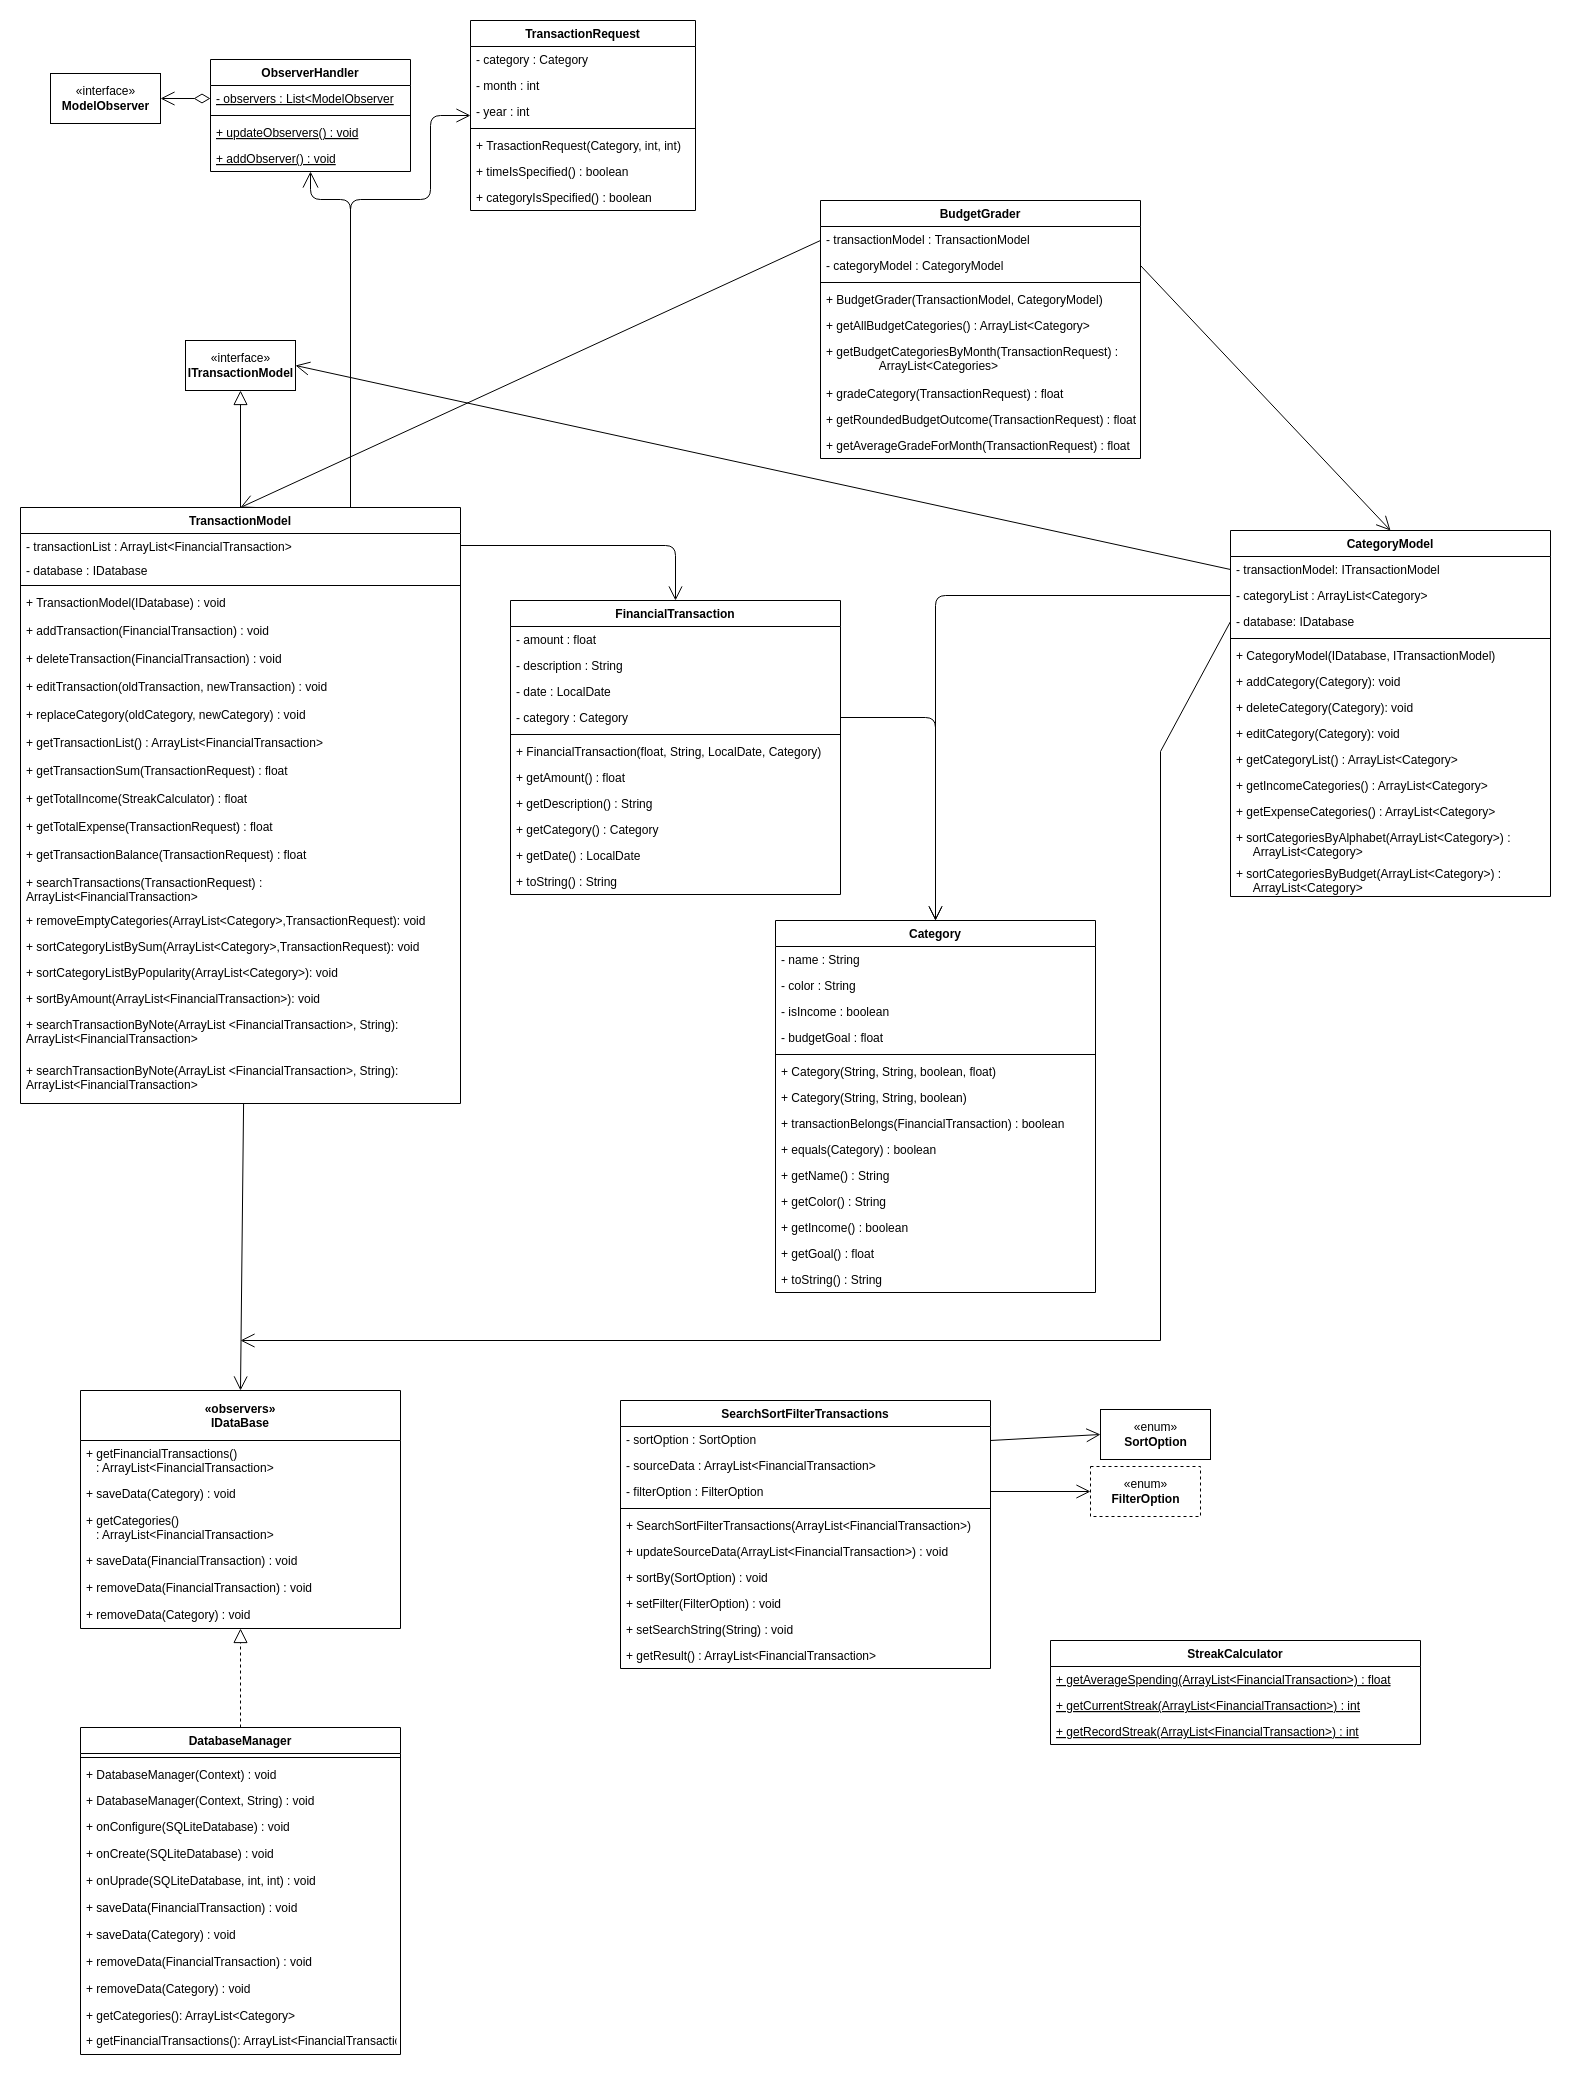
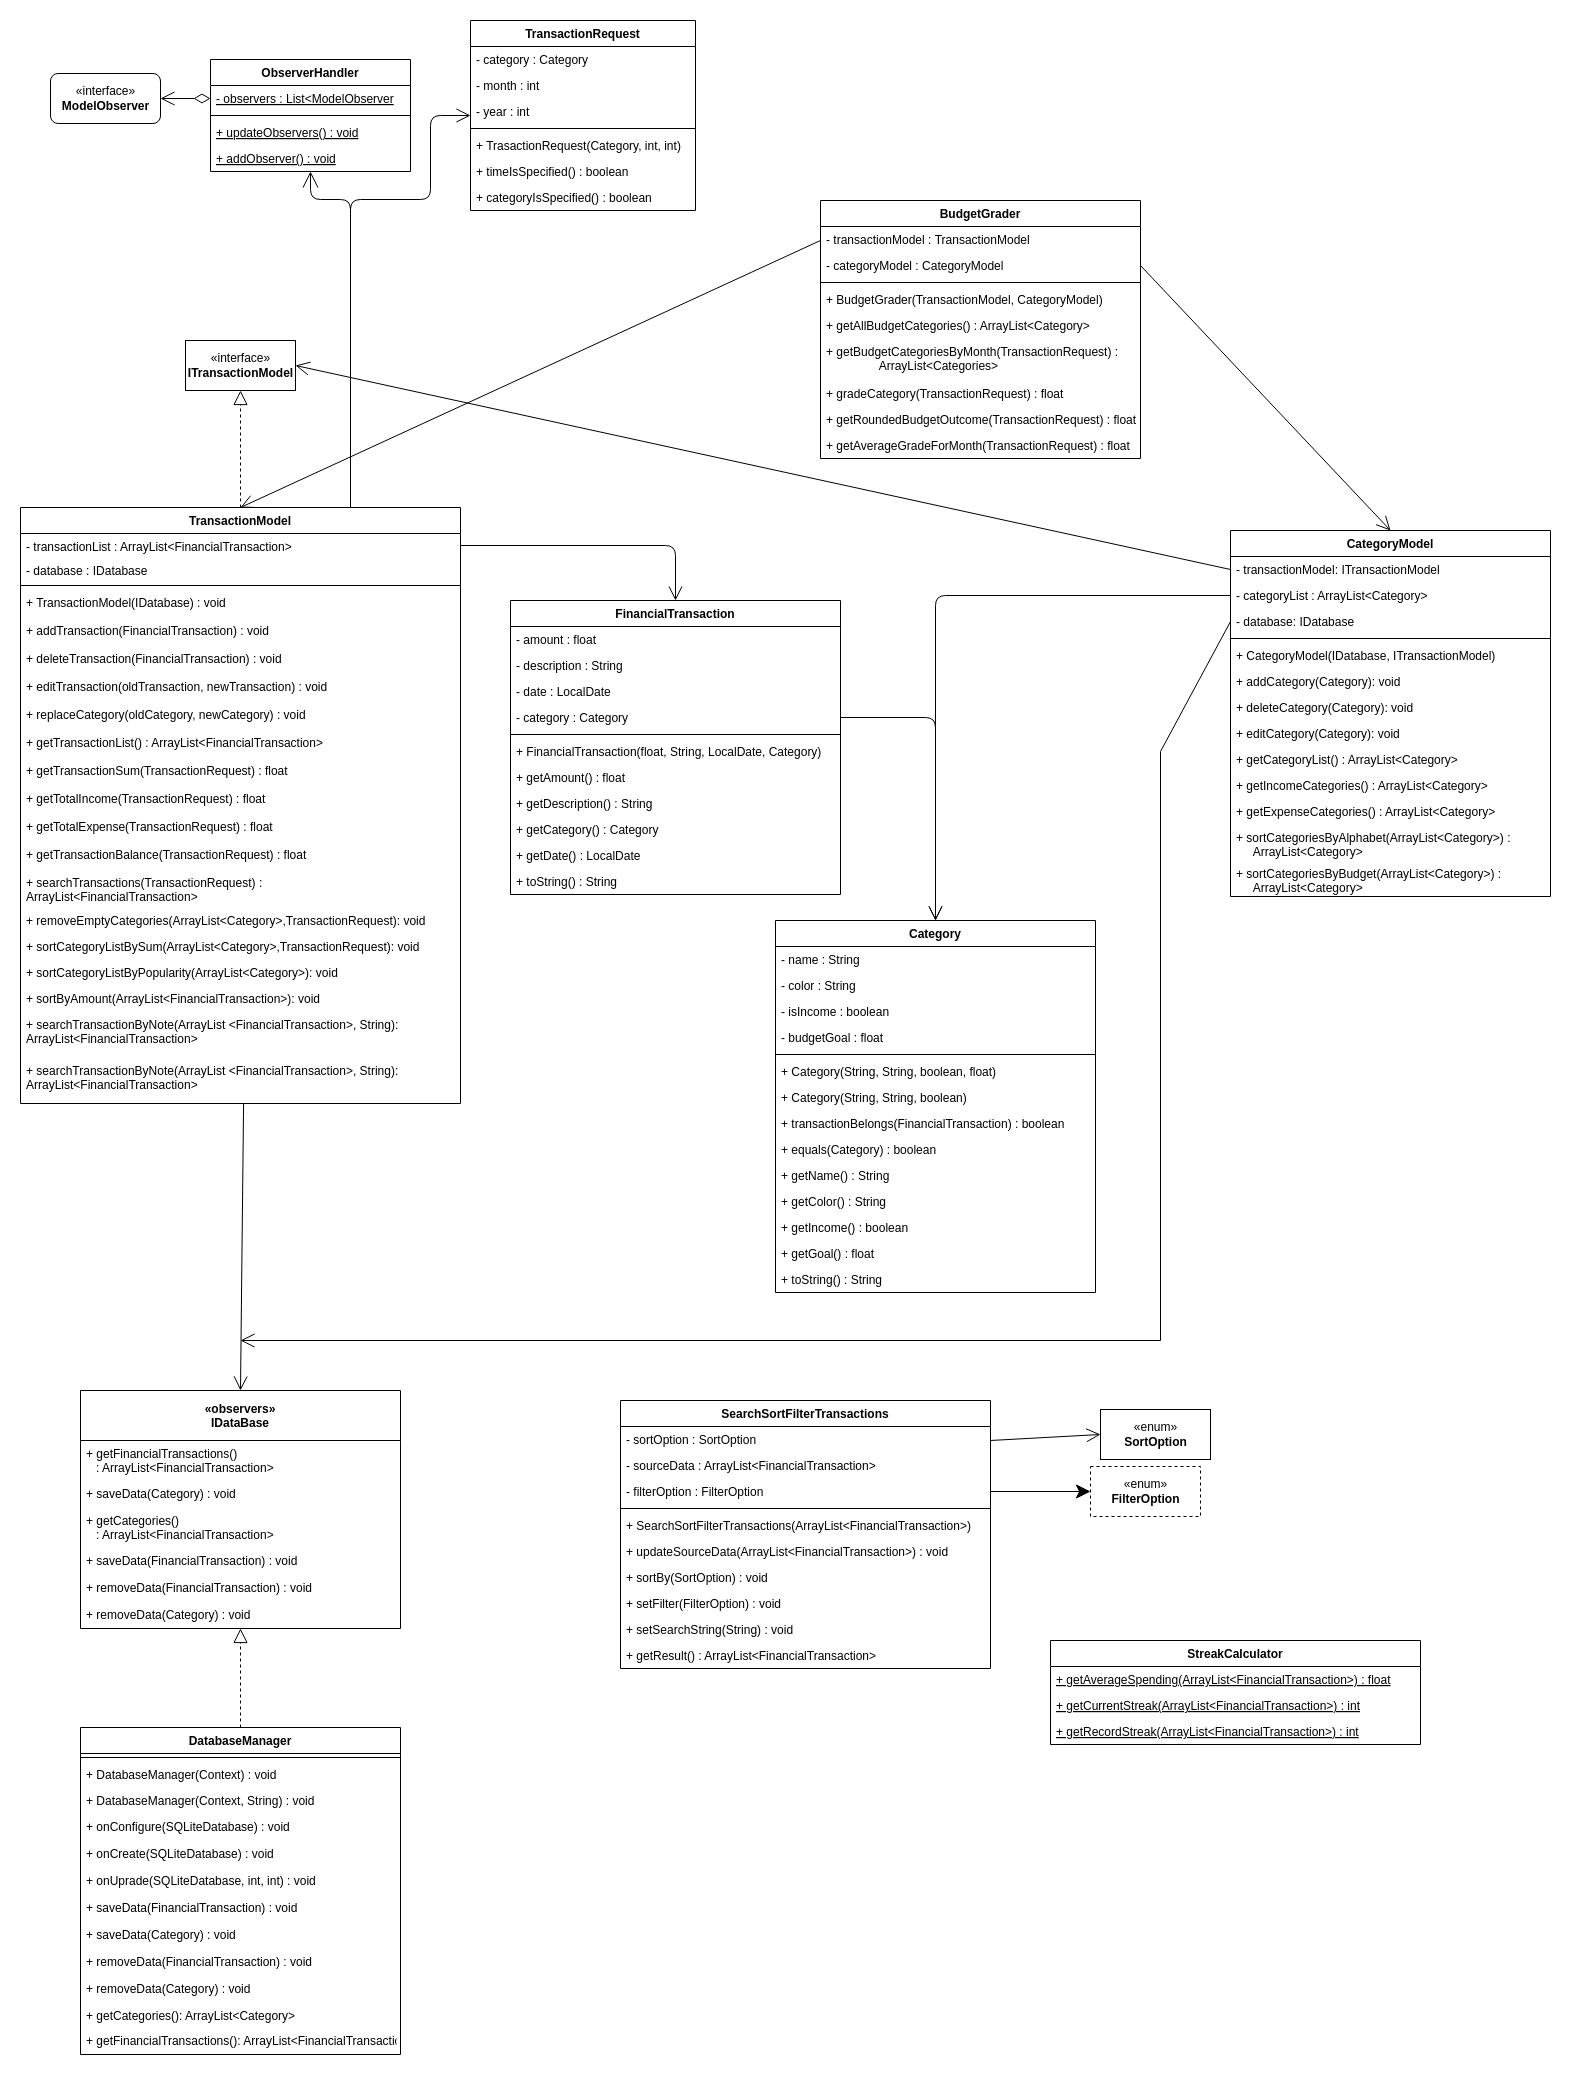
(106, 99) -> (106, 99)
(241, 456) -> (241, 456)
(155, 799) -> (163, 799)
(1081, 1492) -> (1078, 1492)
